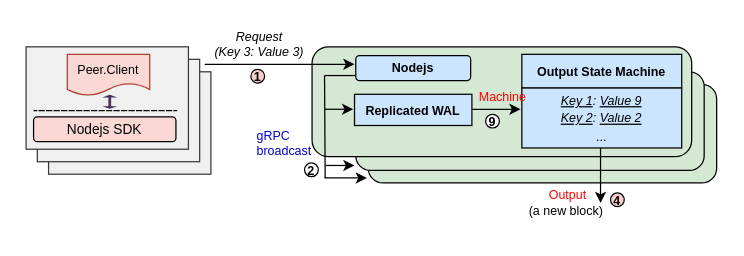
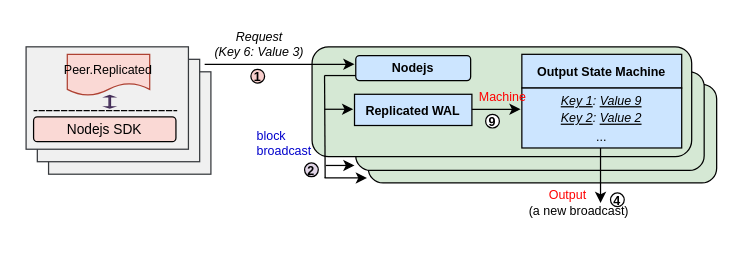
(259, 44) -> (259, 44)
(108, 69) -> (108, 69)
(270, 136) -> (272, 136)
(311, 170) -> (311, 170)
(618, 200) -> (618, 200)
(569, 211) -> (585, 211)
